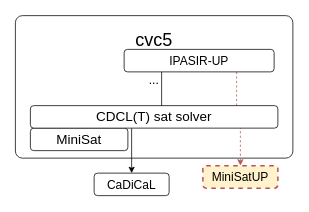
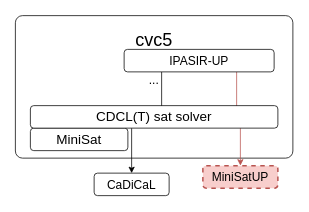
(237, 88) -> (237, 88)
(240, 177) -> (240, 177)
